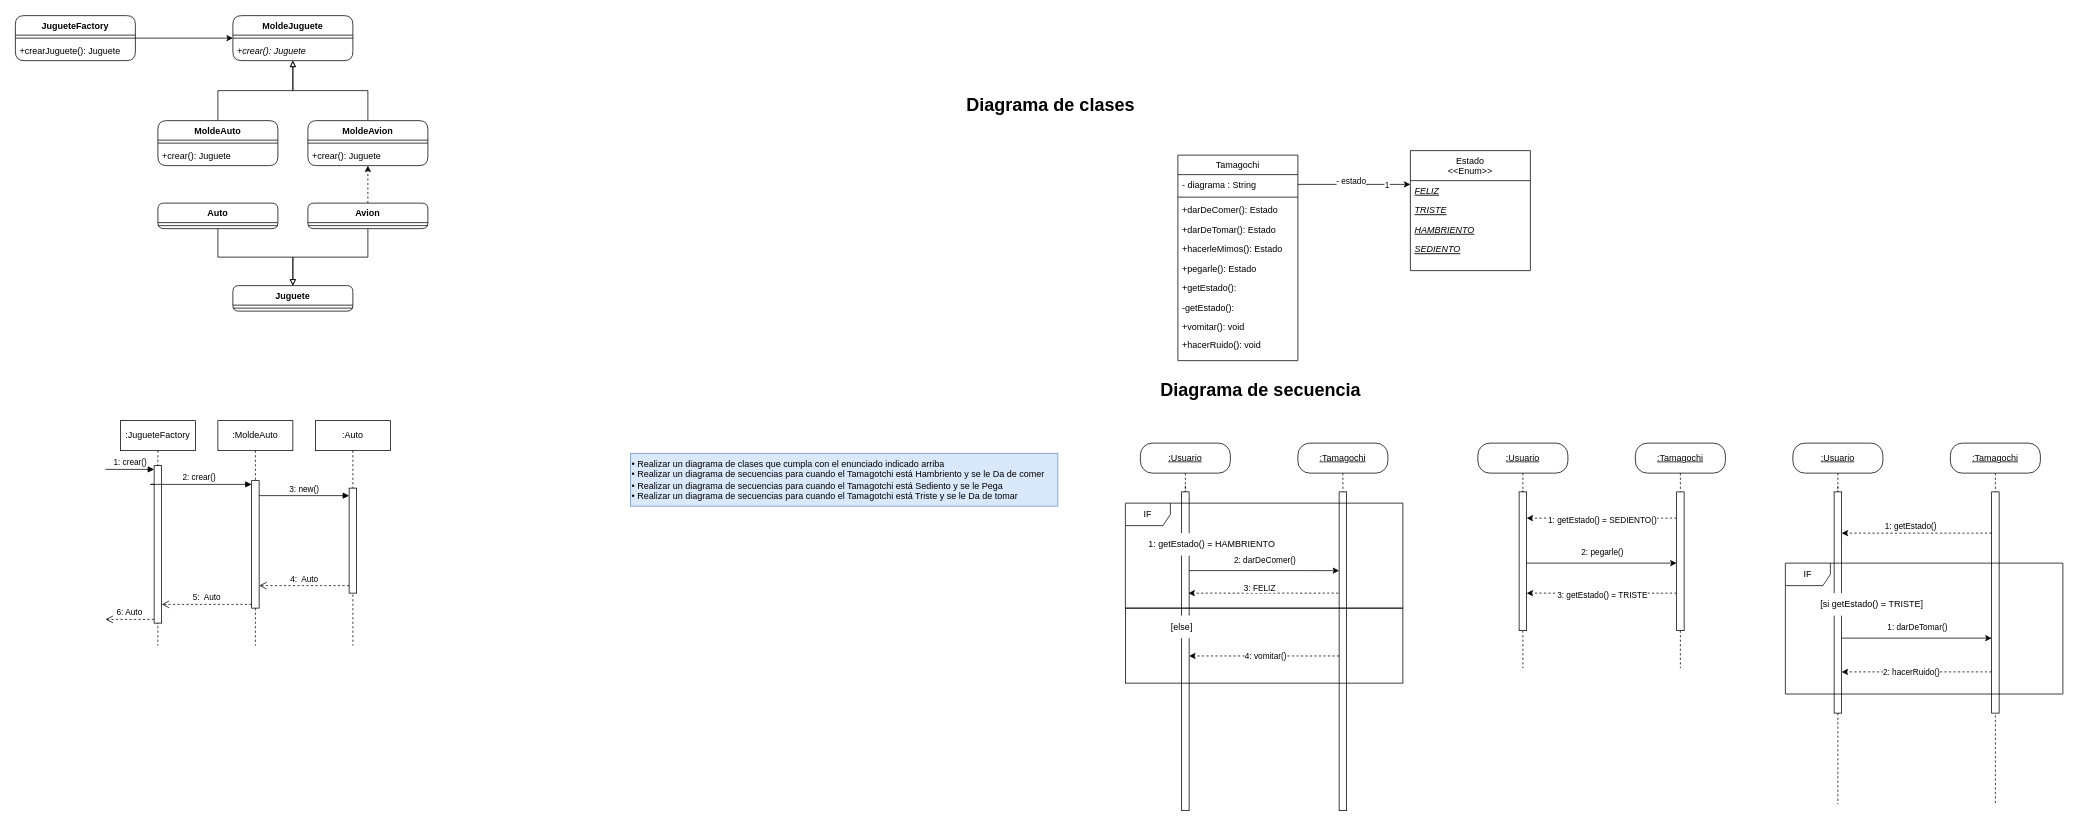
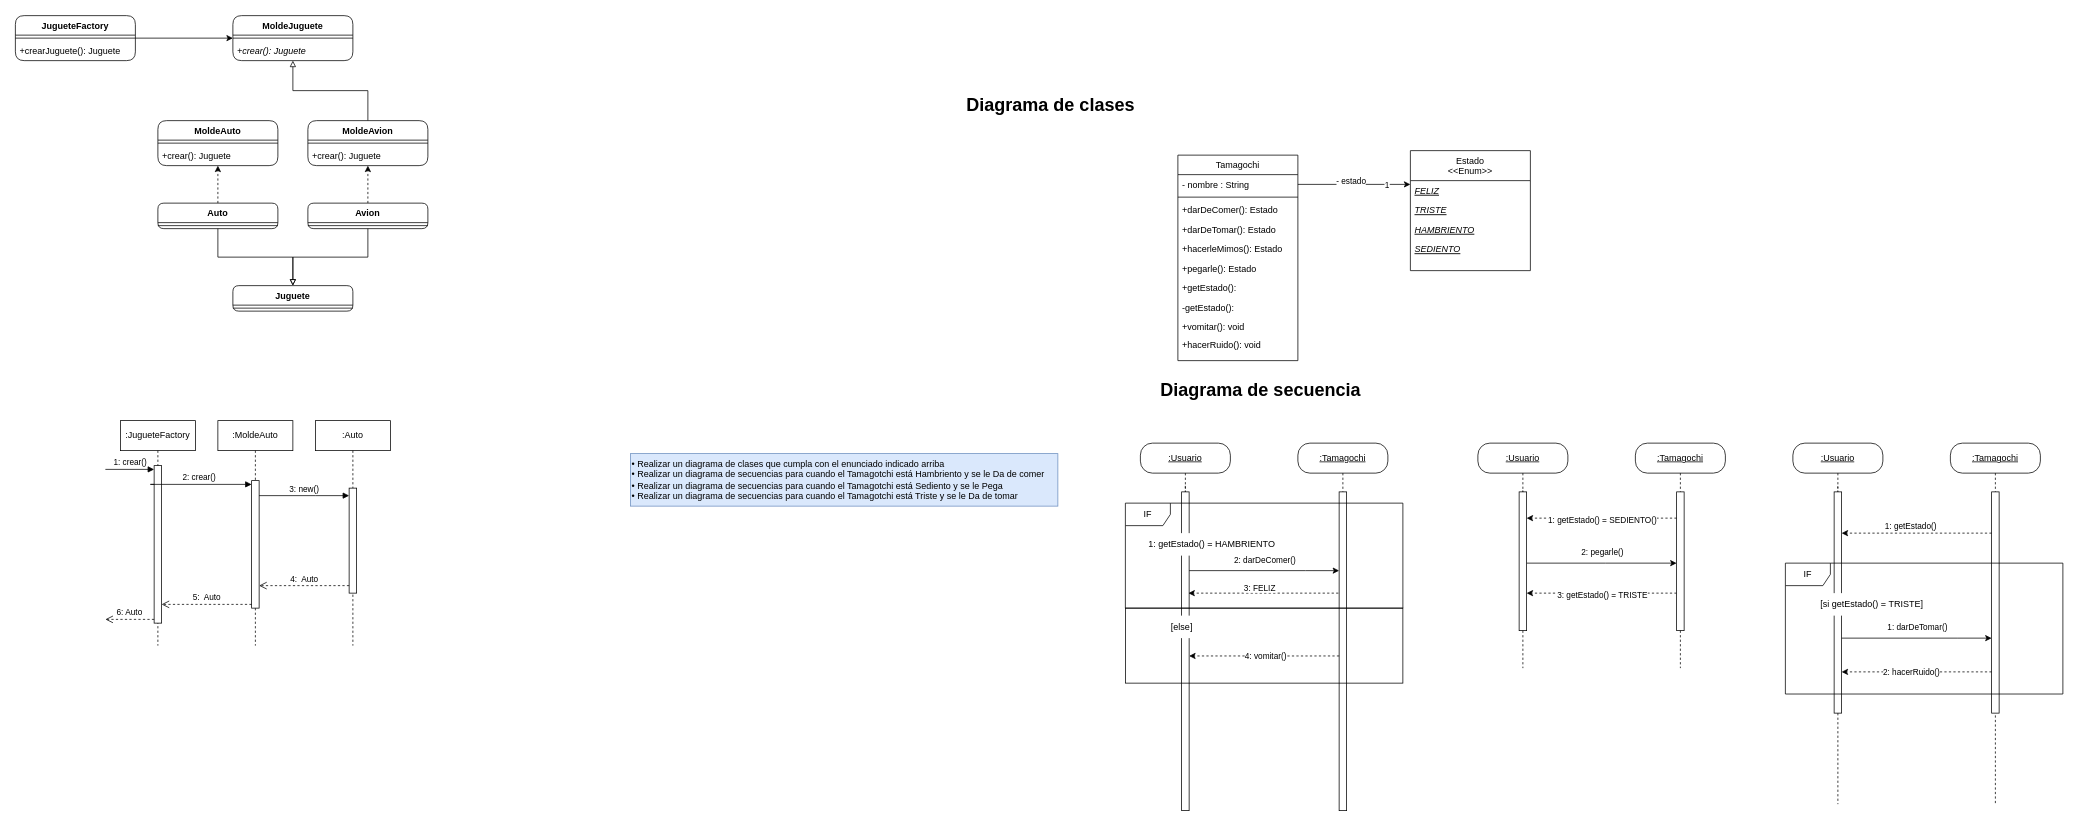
(239, 90) -> none
none -> (218, 172)
(1223, 185) -> (1219, 185)
